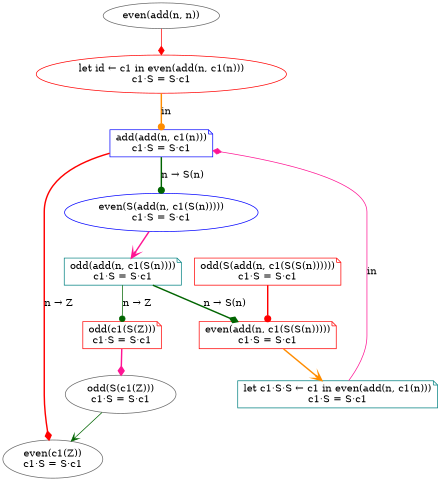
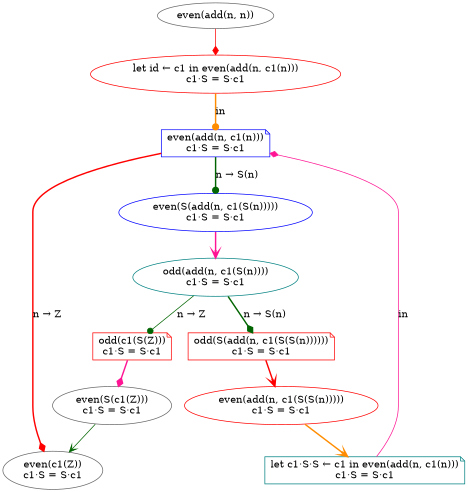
(161, 143) -> (216, 143)
(123, 272) -> (216, 277)
(268, 300) -> (269, 370)
(191, 302) -> (238, 311)
(268, 335) -> (281, 406)
(121, 394) -> (112, 406)
